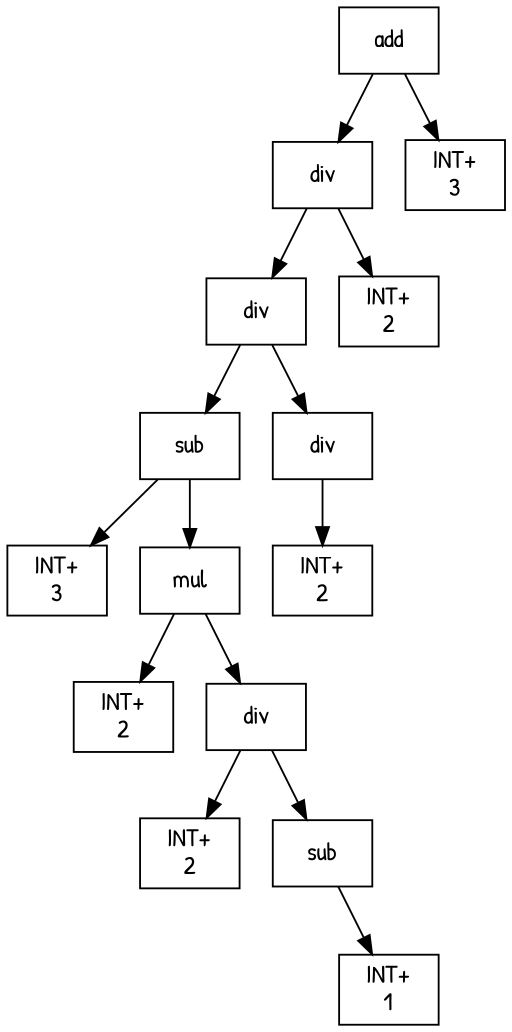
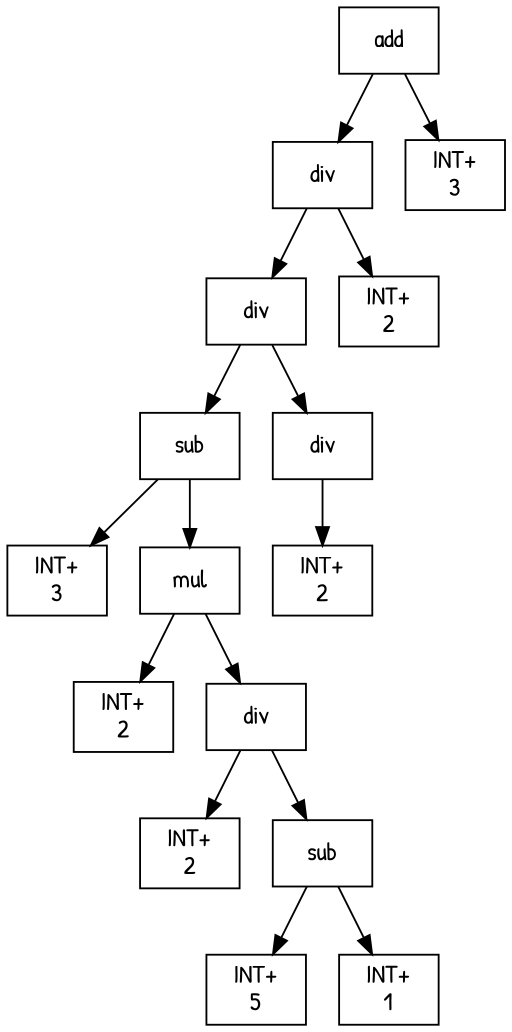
none -> (256, 990)
